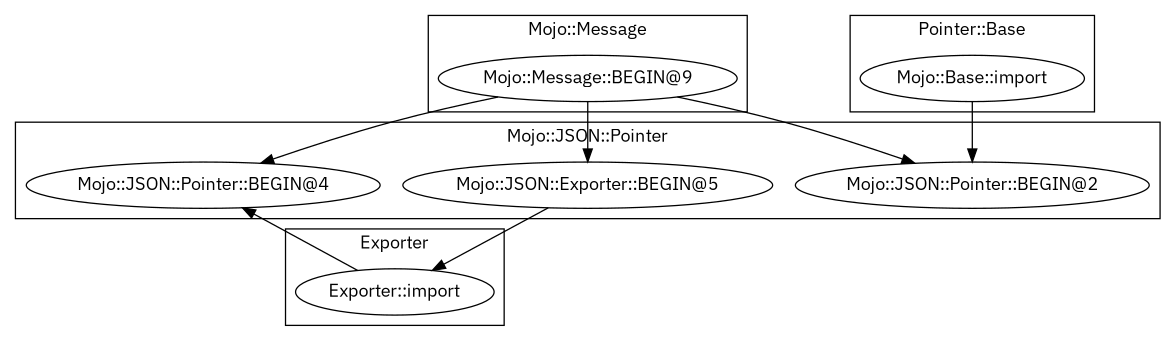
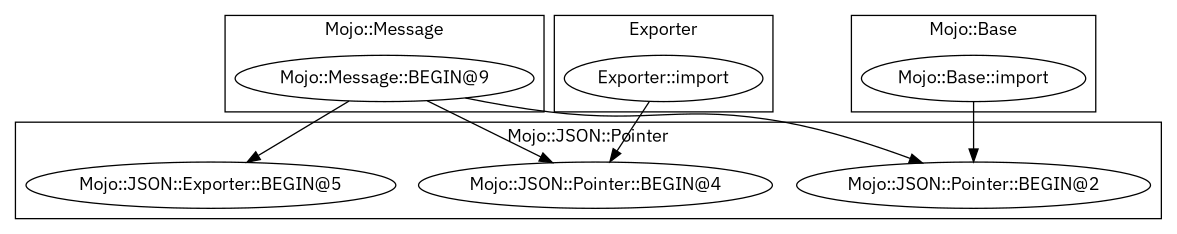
(972, 30) -> (974, 30)
(493, 237) -> none
